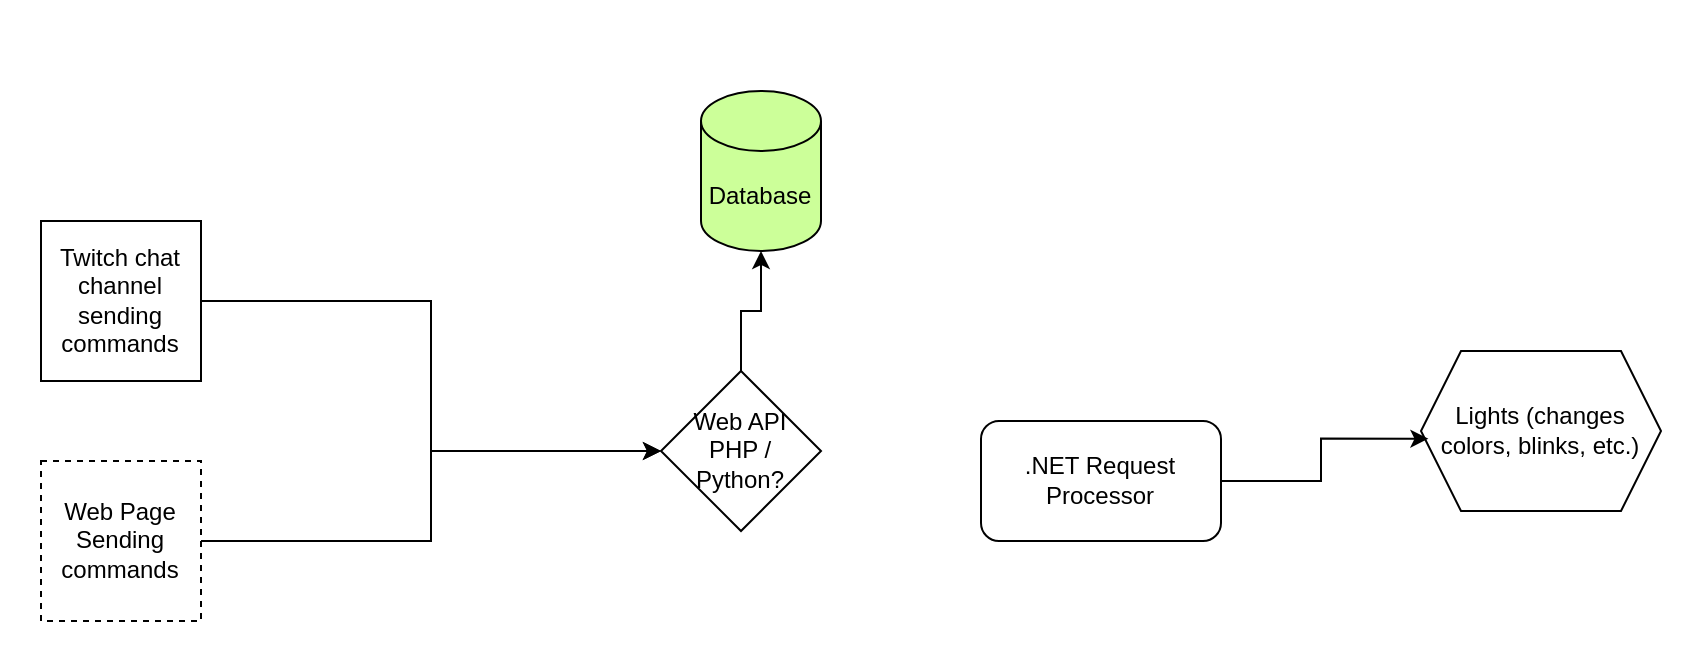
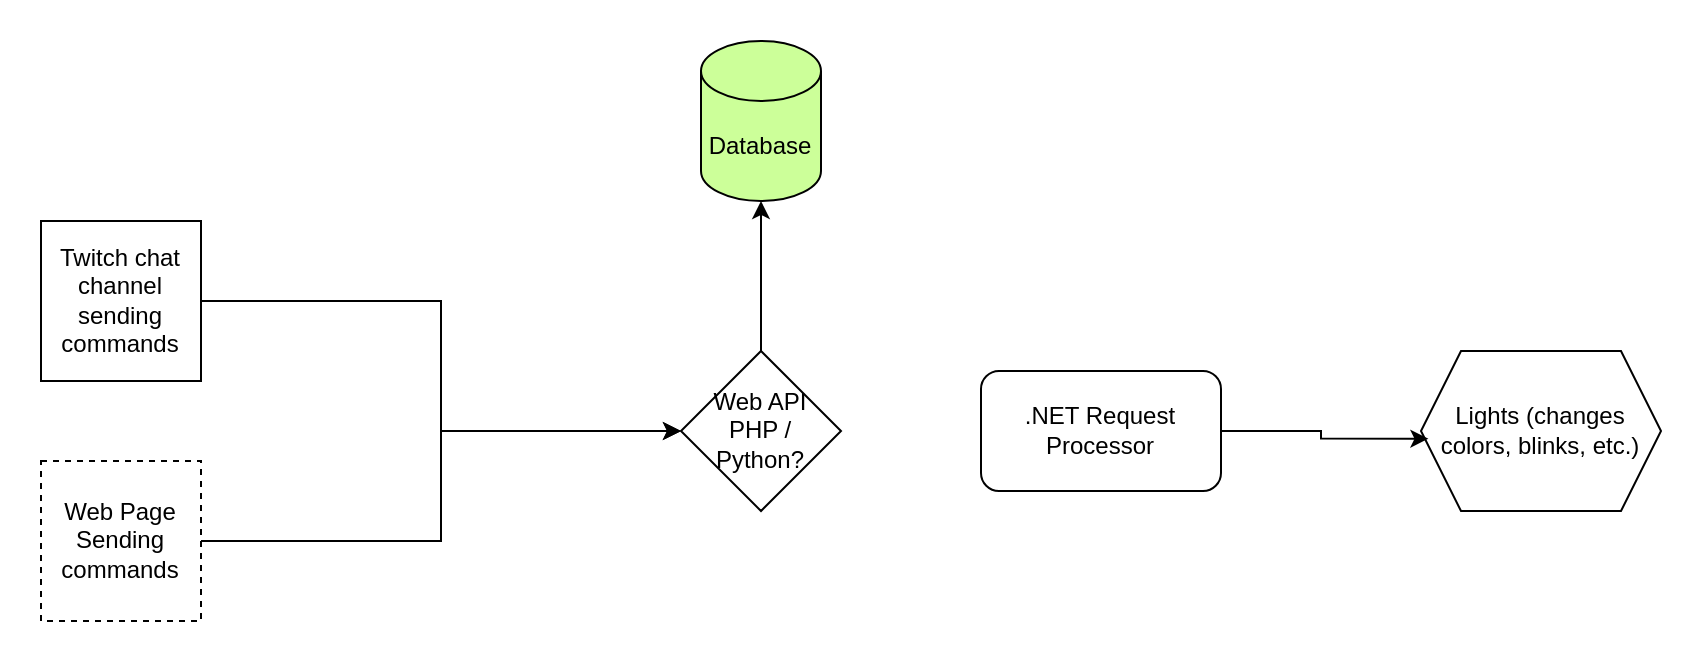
(761, 171) -> (761, 121)
(741, 451) -> (761, 431)
(1101, 481) -> (1101, 431)
